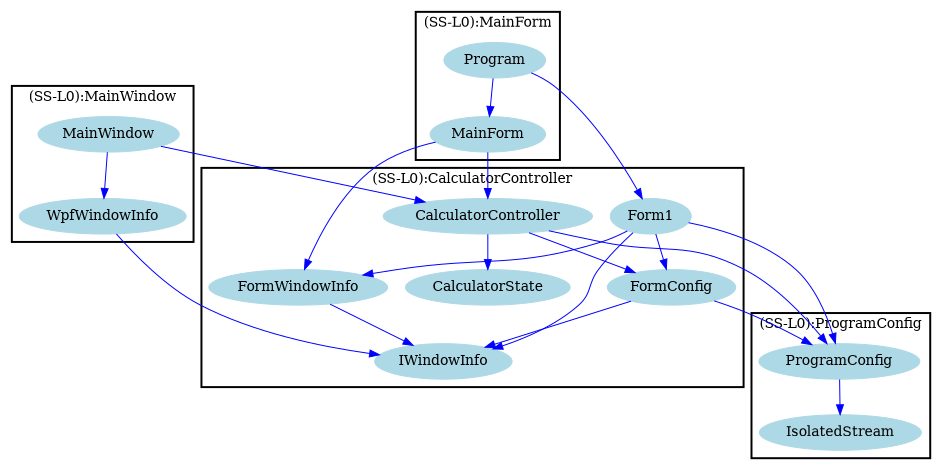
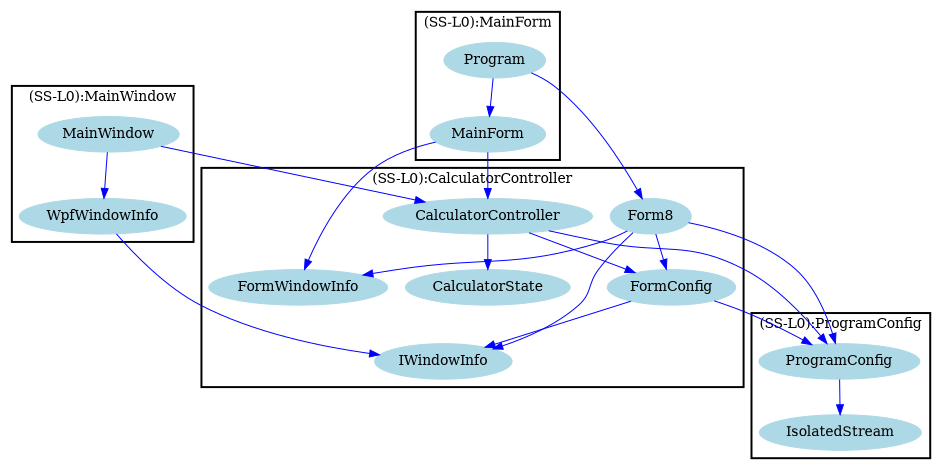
(651, 216) -> (651, 216)
(367, 323) -> none
